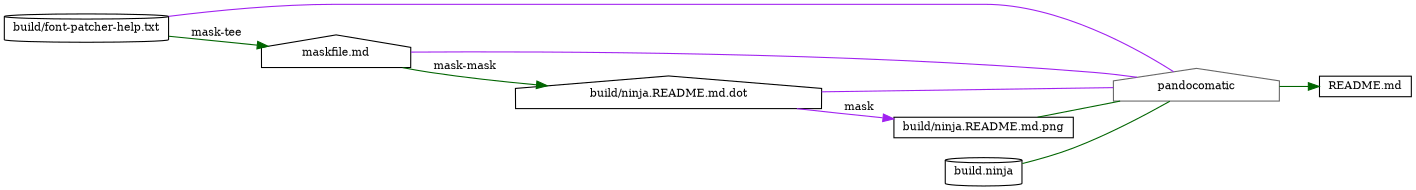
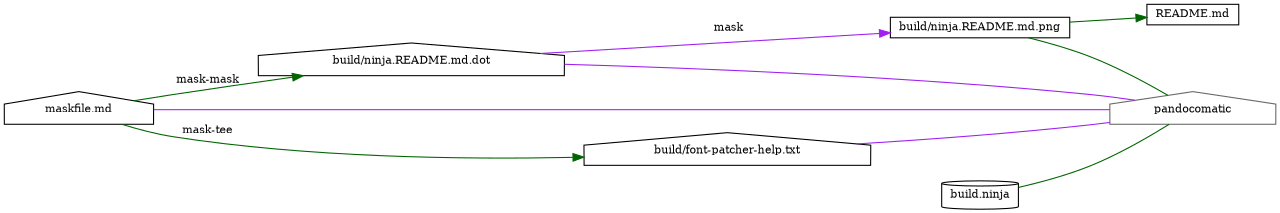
(86, 28) -> (727, 151)
(213, 41) -> (346, 154)
(1294, 86) -> (1103, 20)
